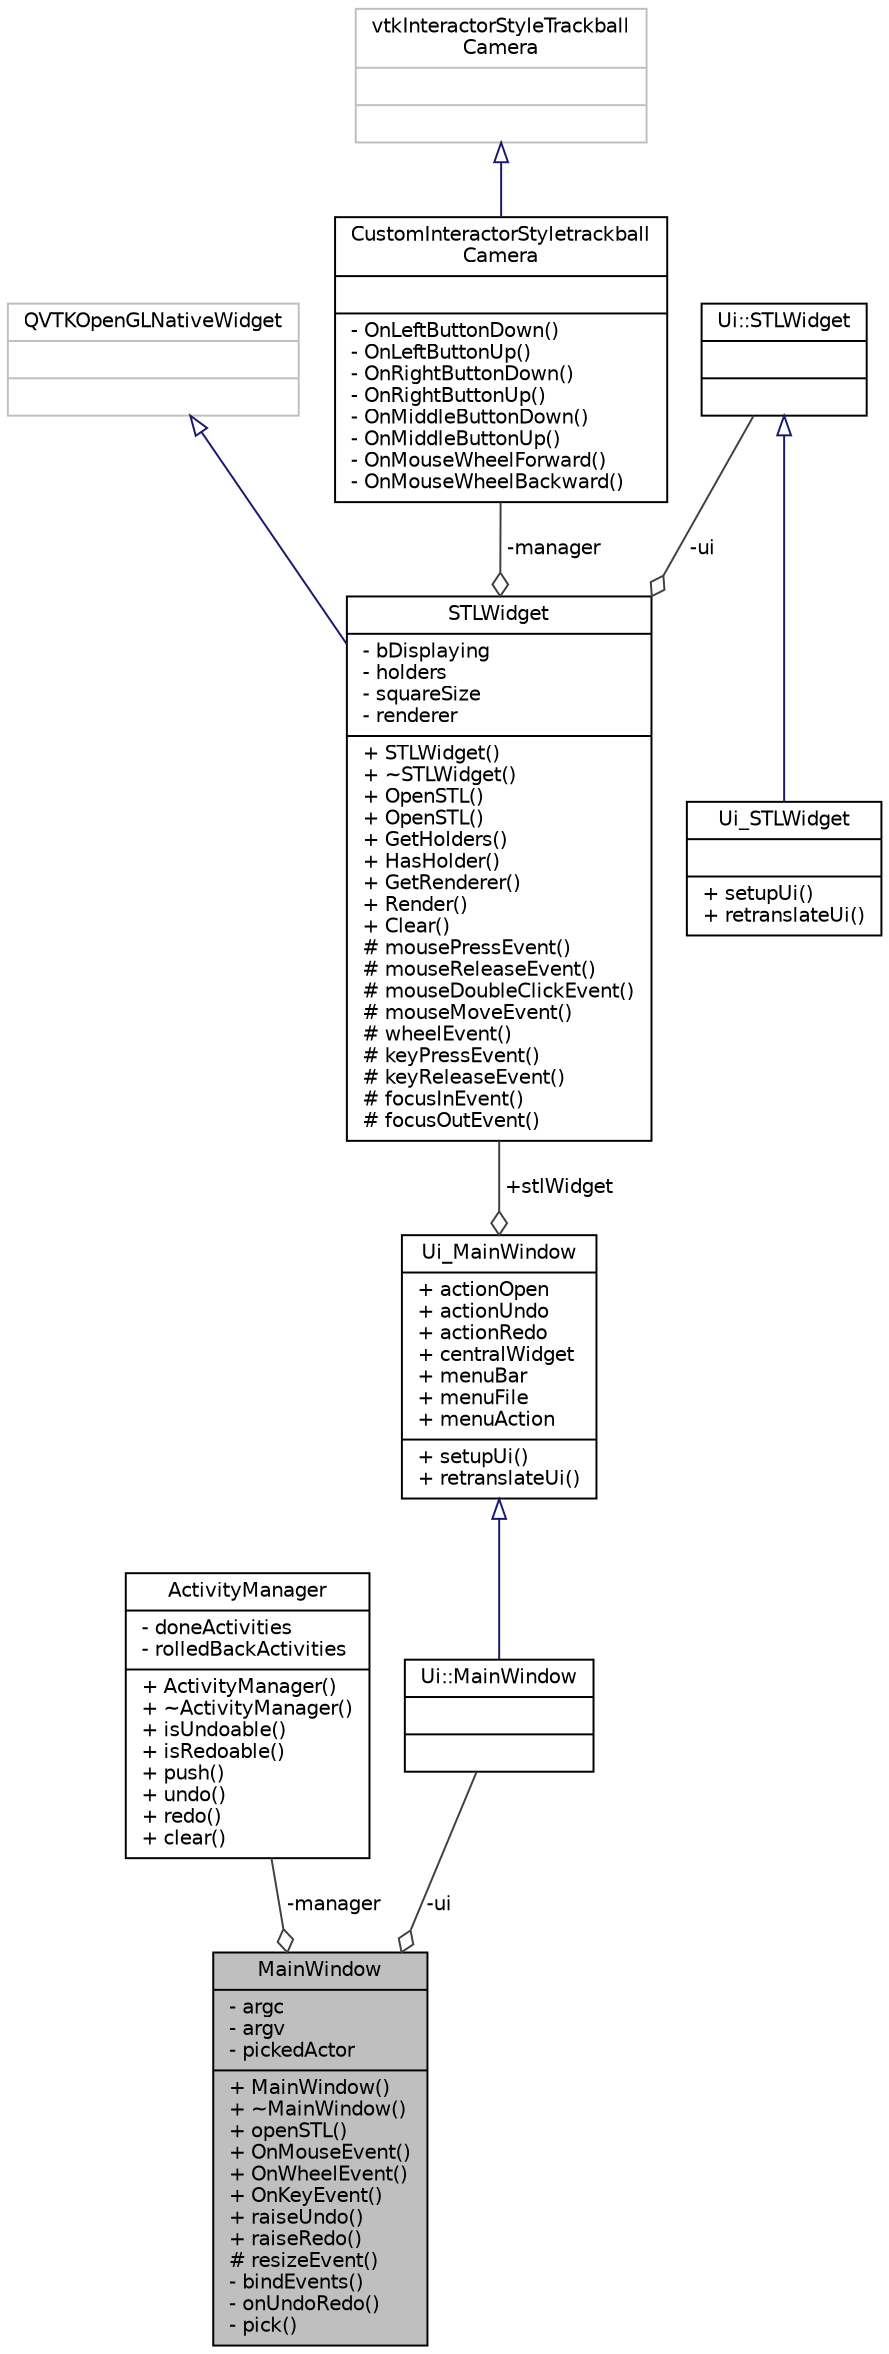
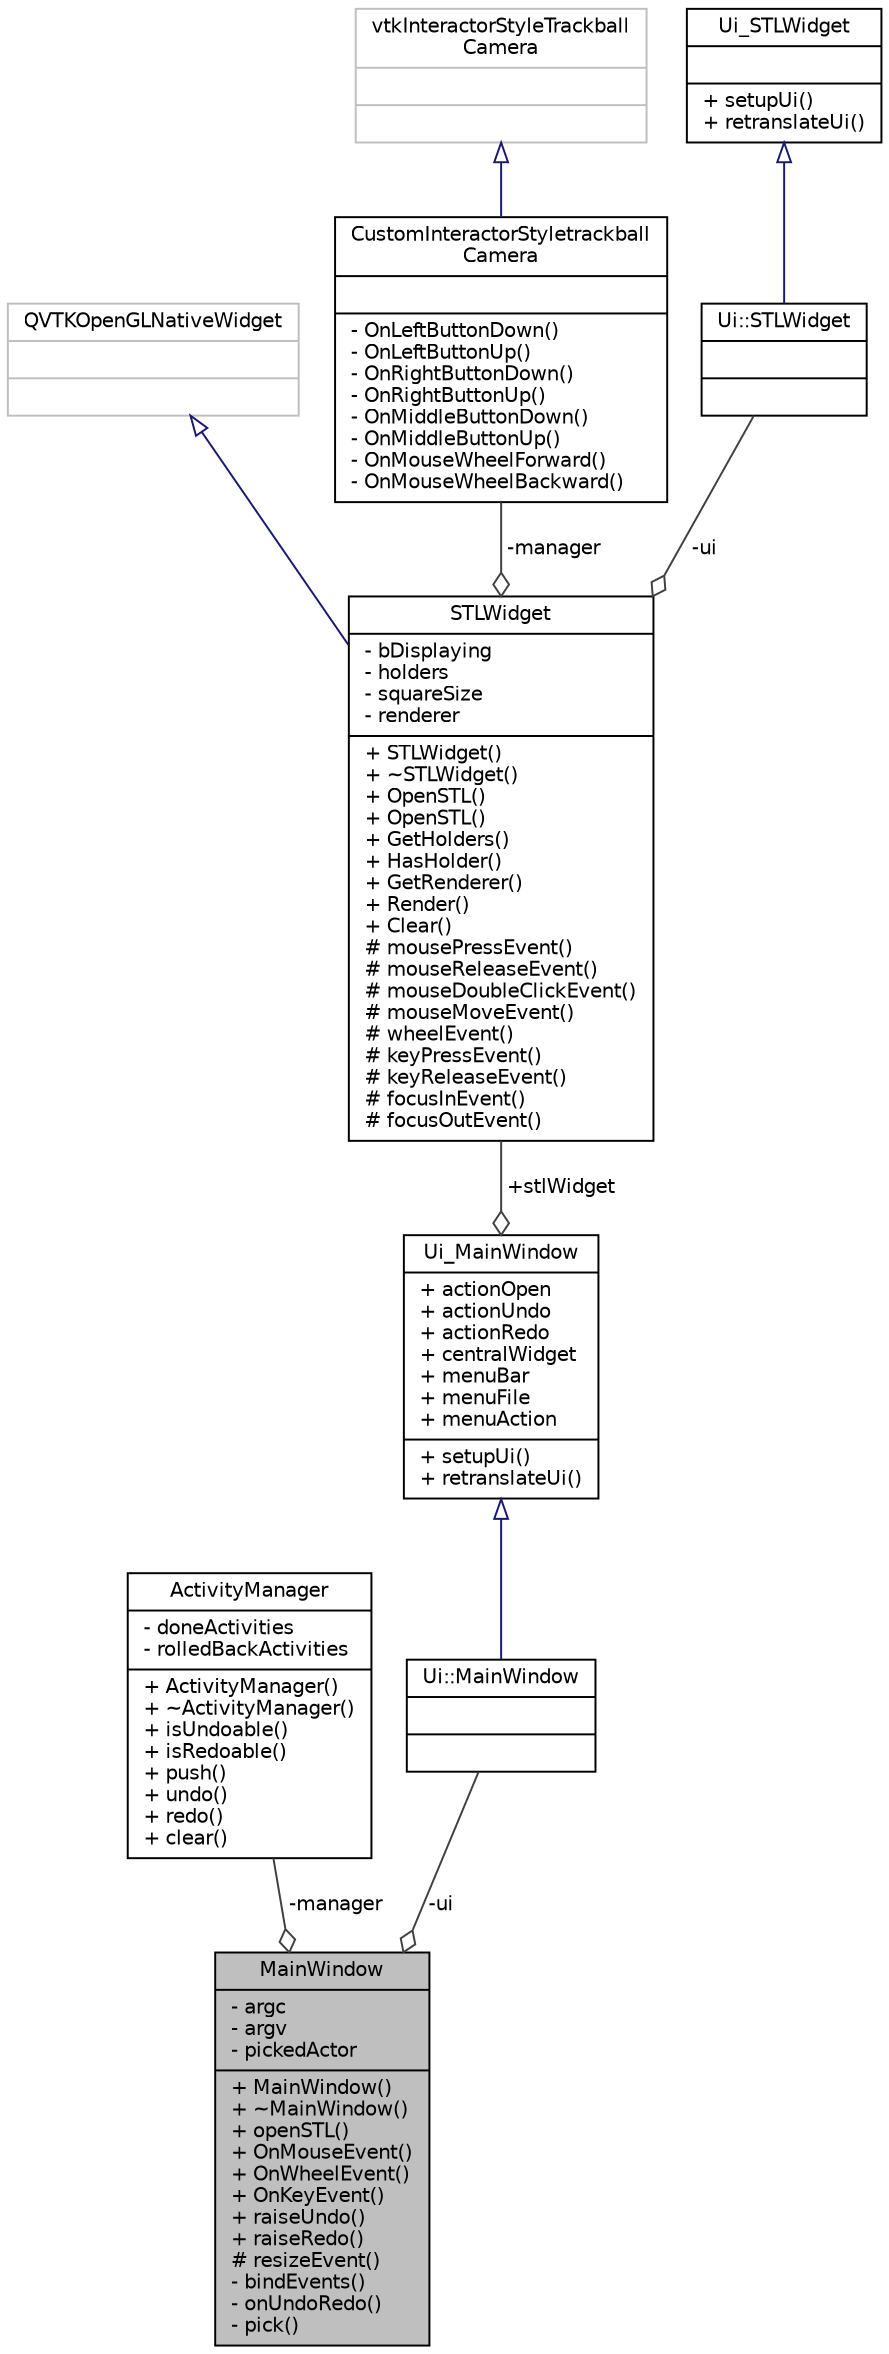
(784, 618) -> (784, 233)
